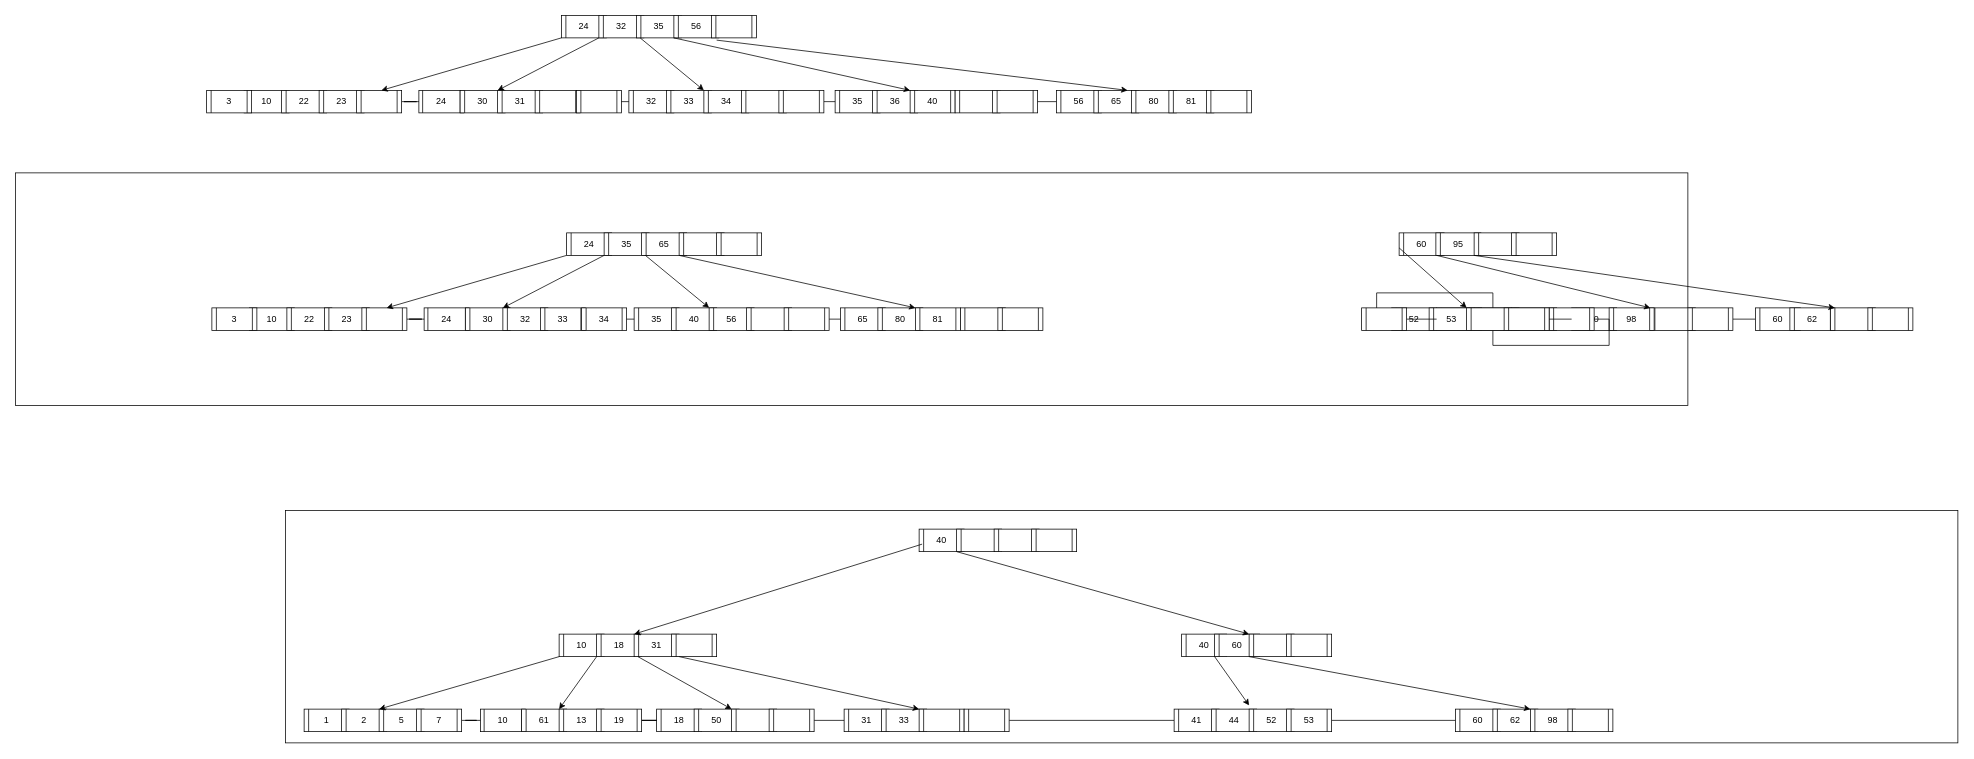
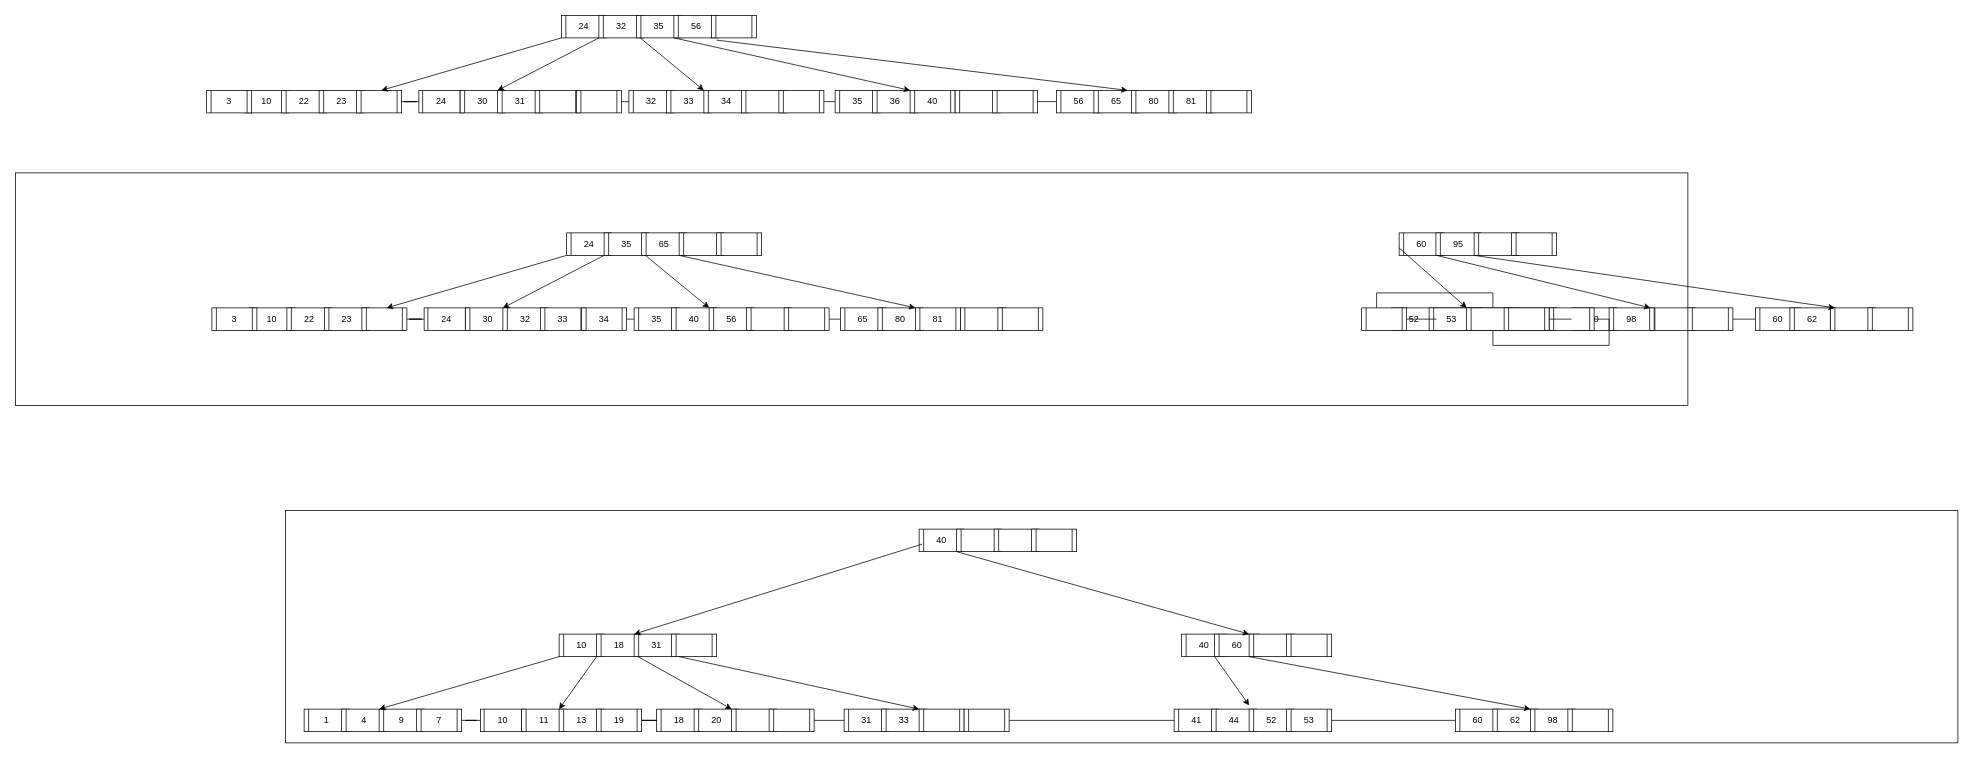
(364, 720) -> (364, 720)
(402, 720) -> (402, 720)
(544, 720) -> (544, 720)
(717, 720) -> (717, 720)
